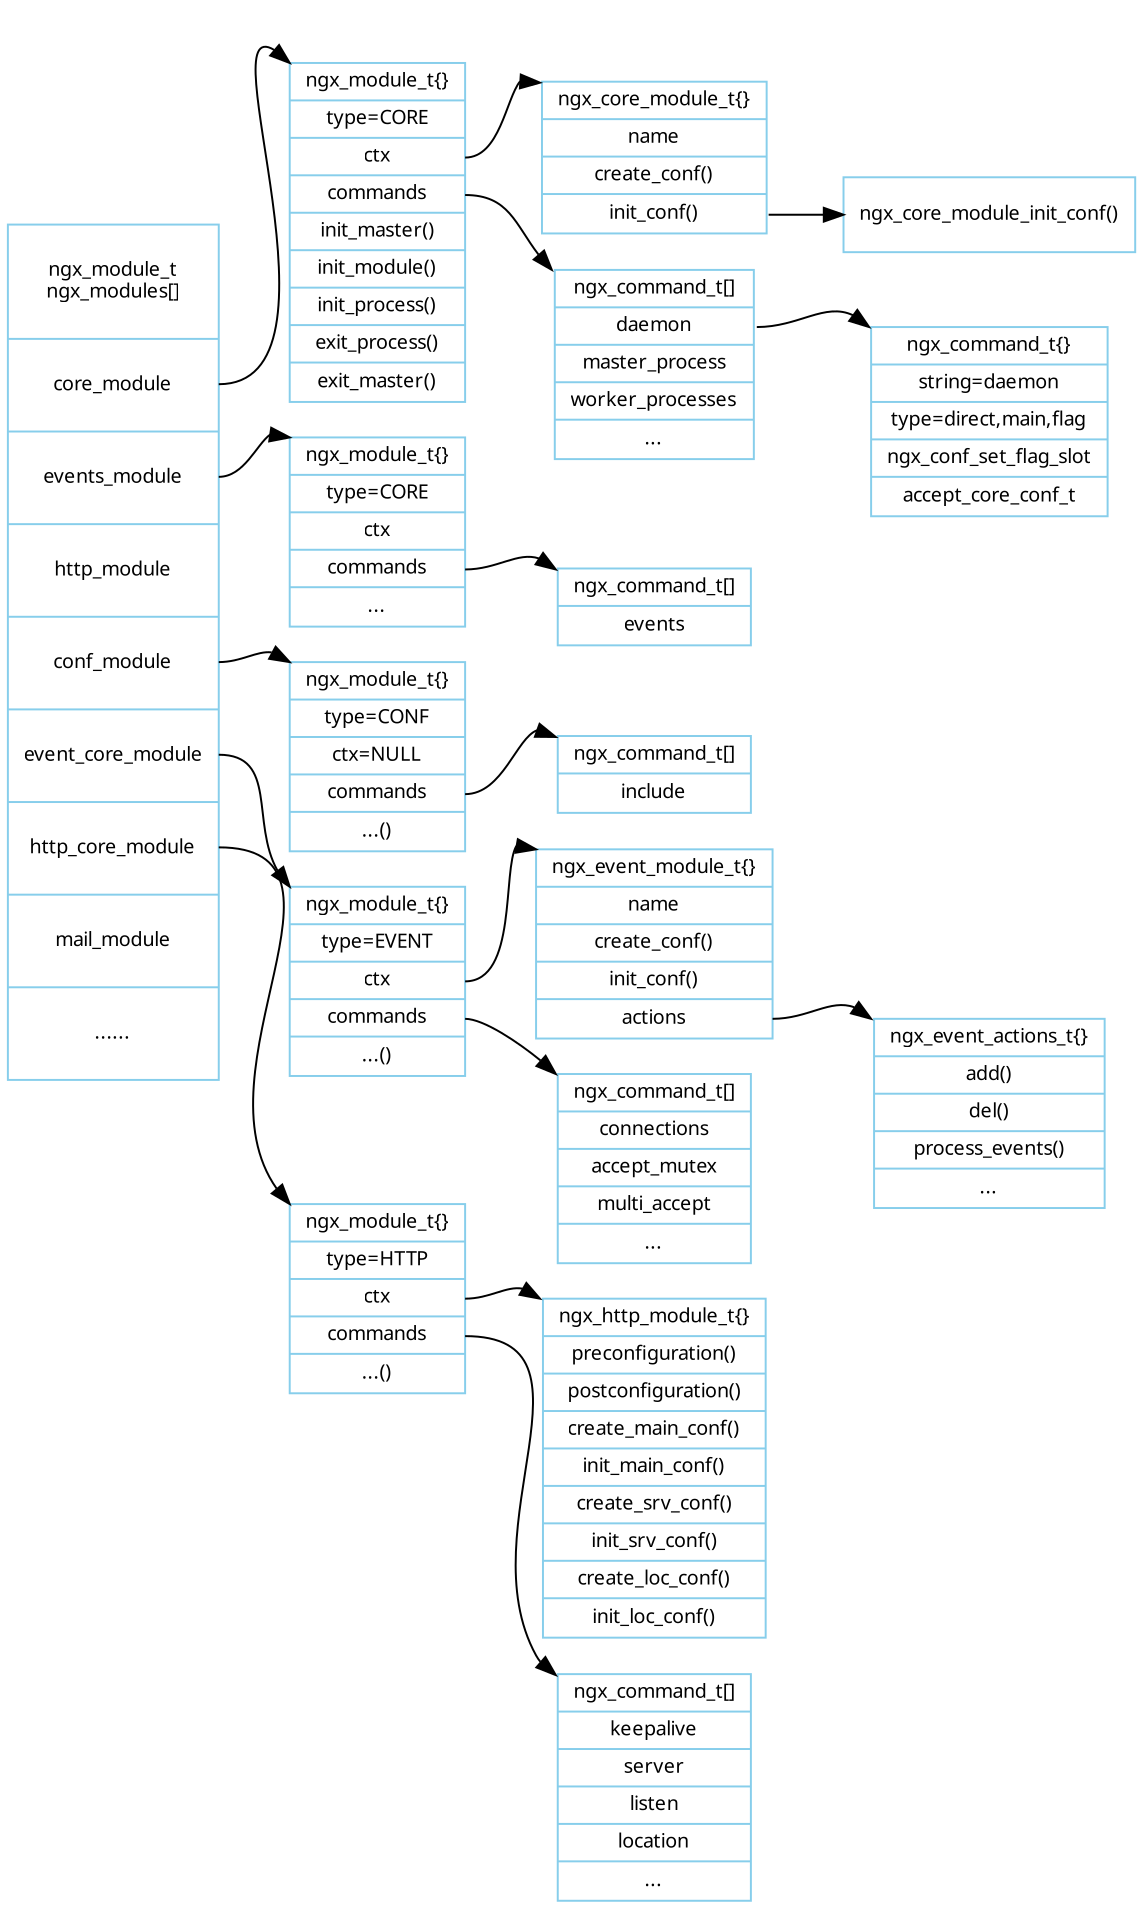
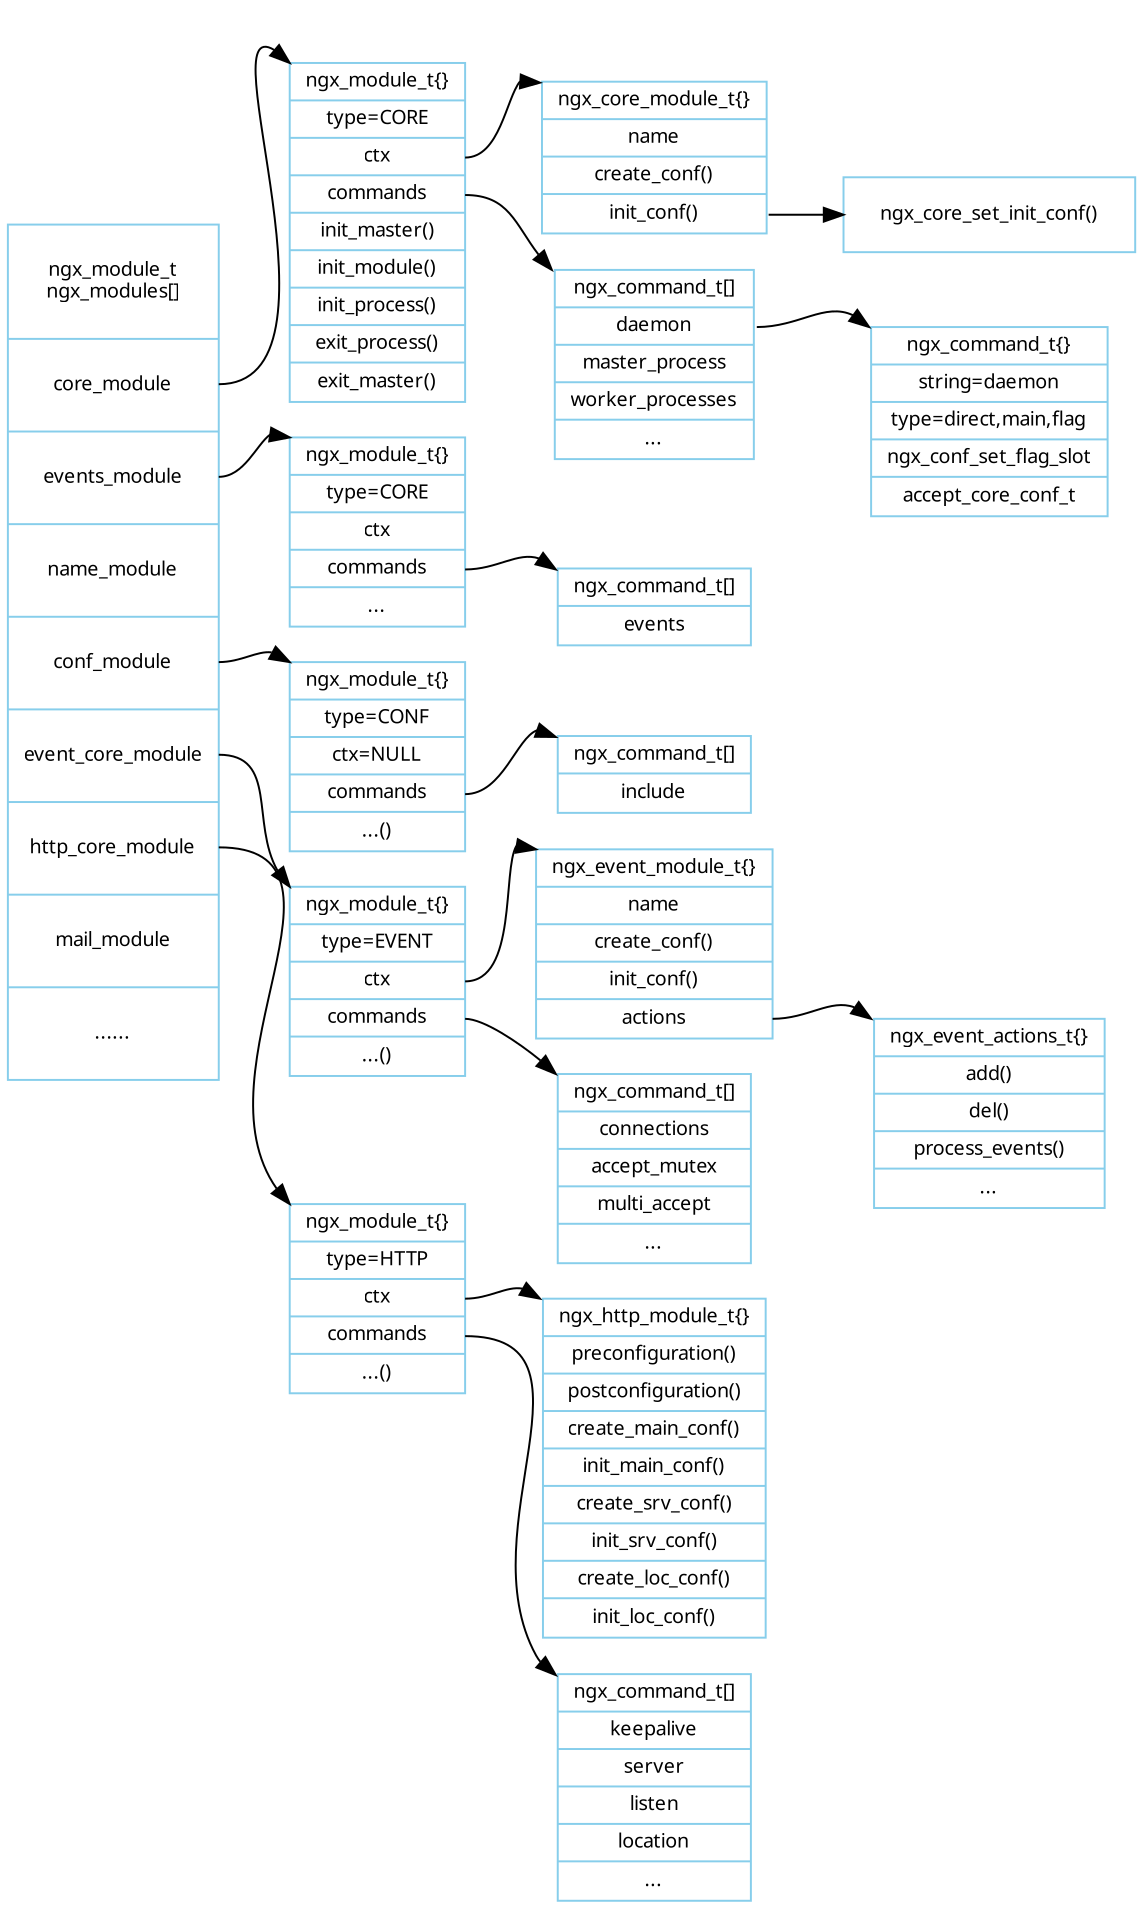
(989, 215) -> (989, 215)
(113, 569) -> (113, 569)
